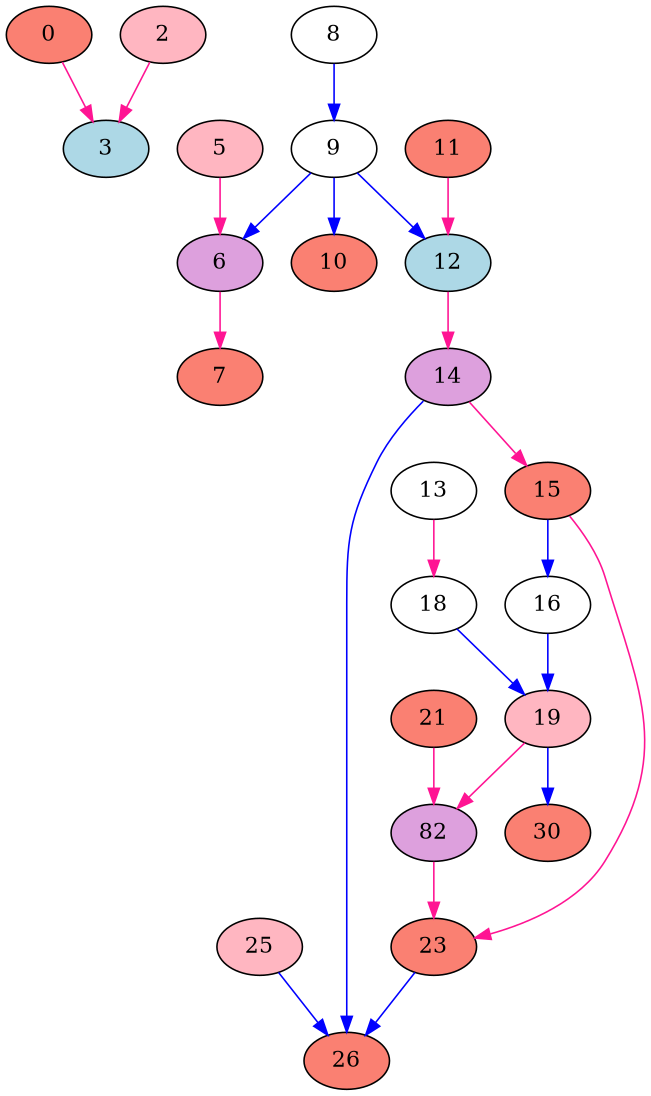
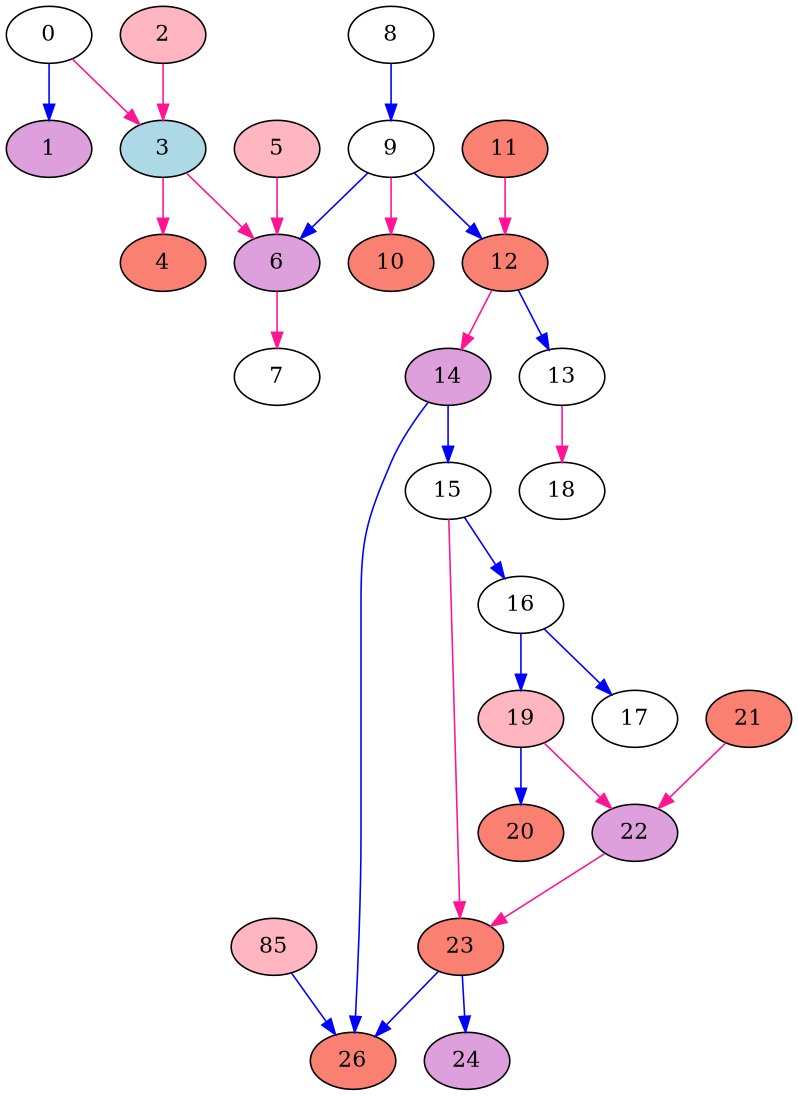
(49, 35) -> (49, 35)
none -> (49, 149)
(334, 198) -> (391, 198)
none -> (214, 200)
none -> (163, 263)
(448, 263) -> (505, 263)
none -> (530, 313)
(220, 377) -> (277, 377)
(492, 428) -> (448, 426)
(548, 491) -> (448, 491)
(485, 656) -> none
none -> (635, 719)
(434, 833) -> (635, 833)
(548, 833) -> (521, 833)
(260, 947) -> (274, 947)
none -> (467, 1061)
